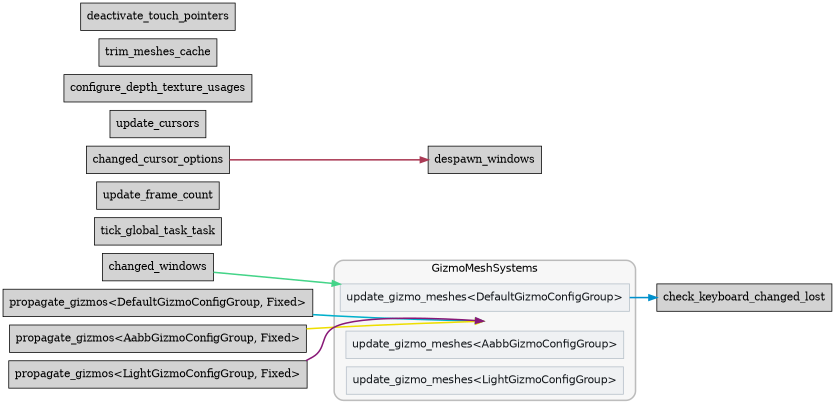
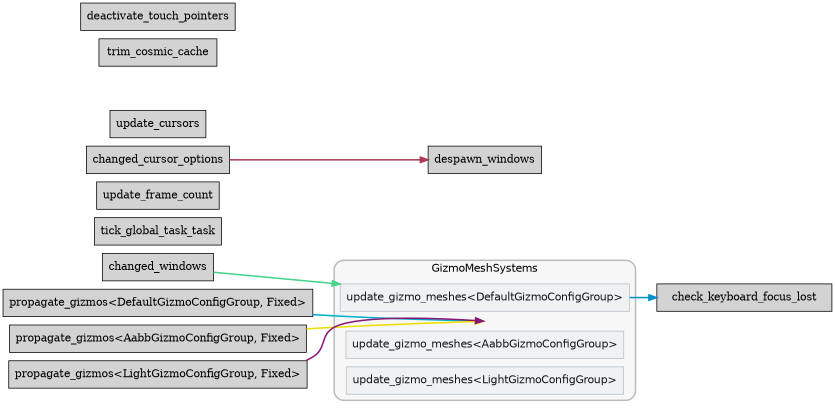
(158, 53) -> (158, 53)
(158, 88) -> none
(744, 298) -> (744, 298)
